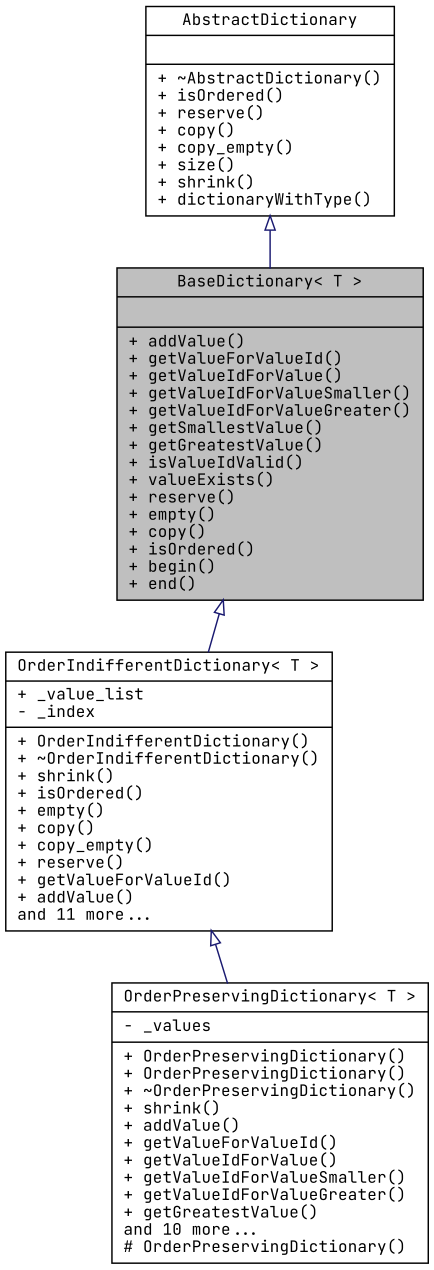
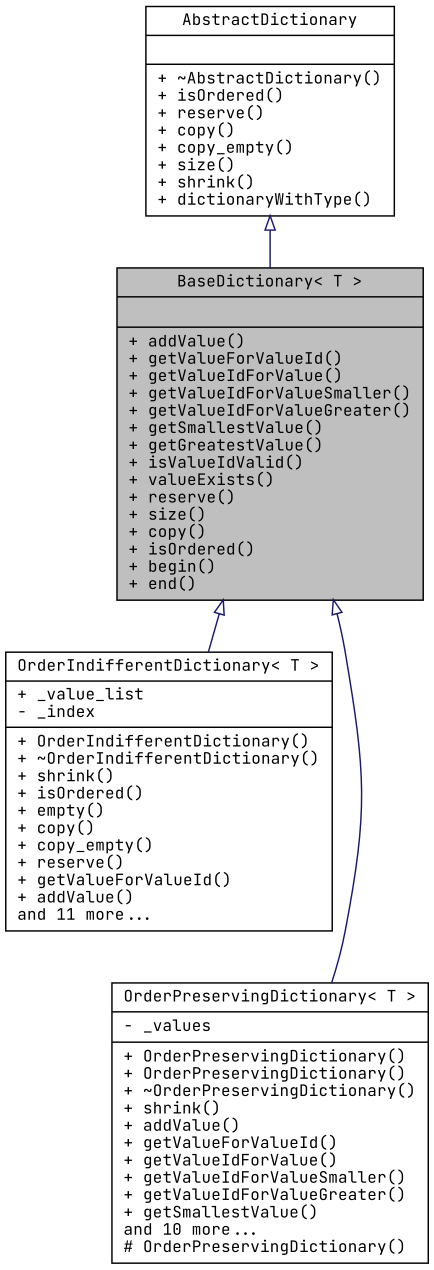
(173, 515) -> (168, 515)
(222, 964) -> (361, 799)
(222, 1213) -> (222, 1213)
